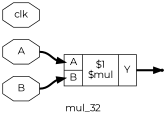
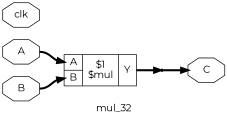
none -> (206, 70)
